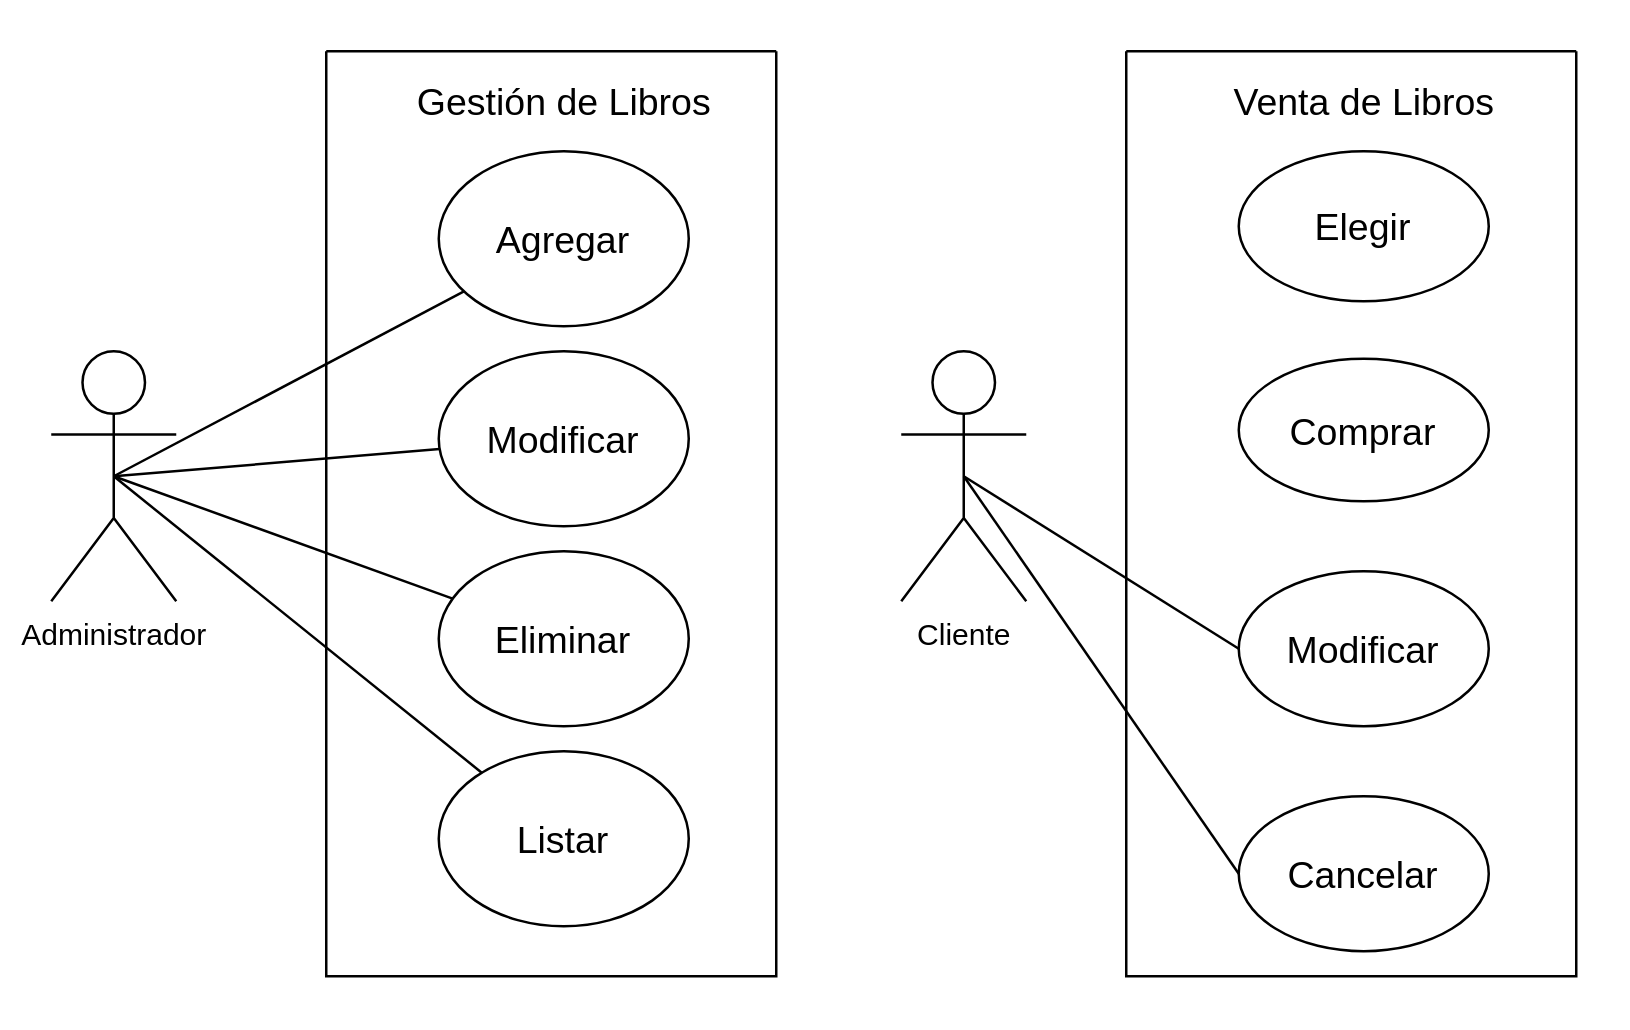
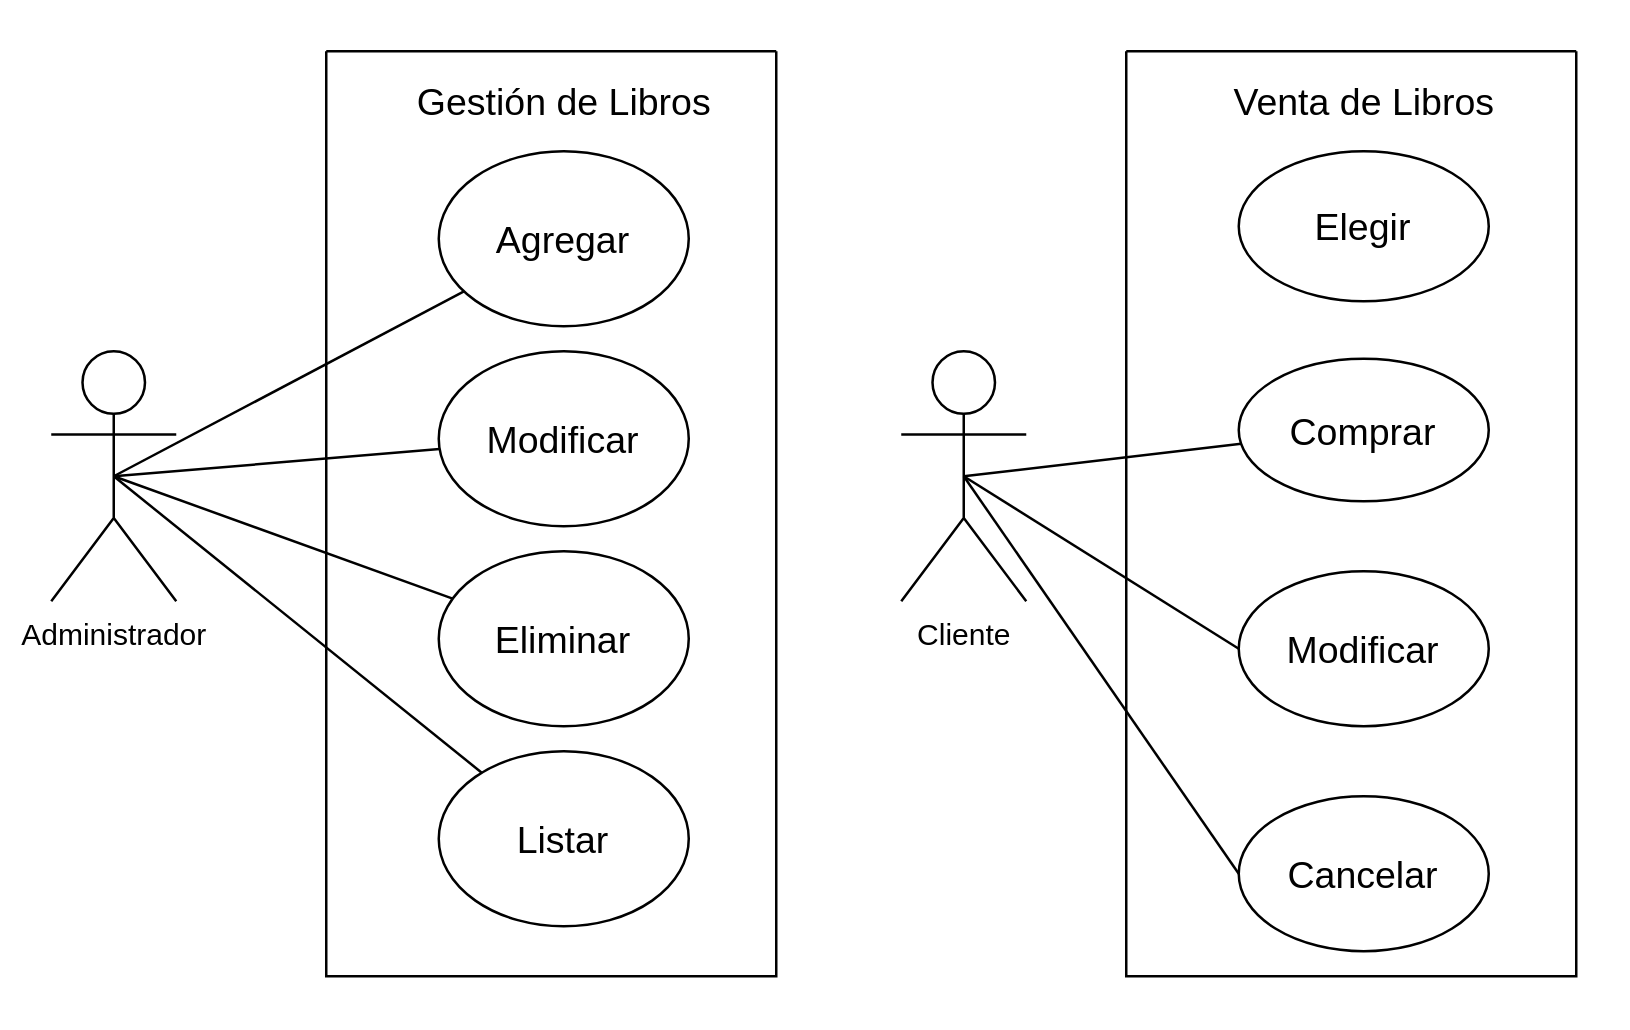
none -> (1062, 465)
